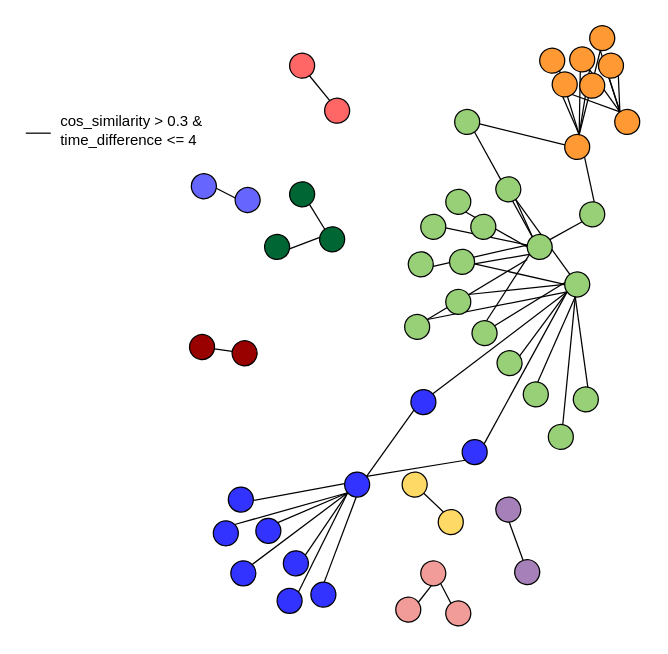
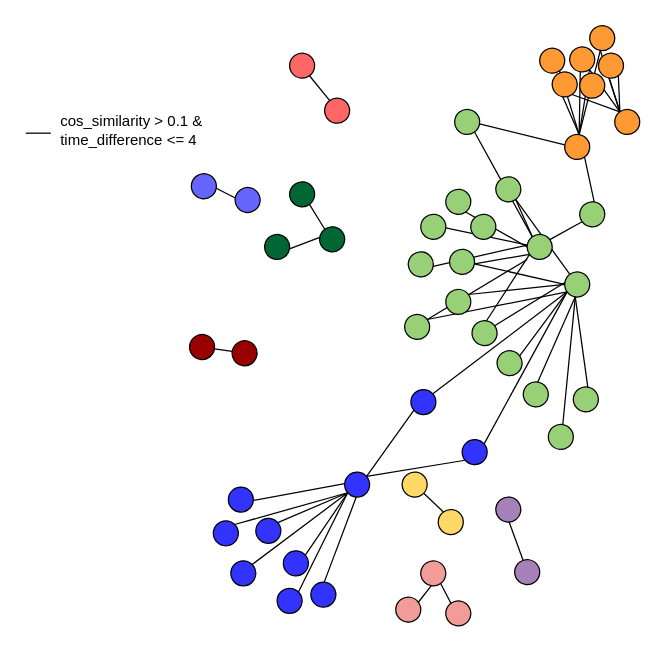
(137, 131) -> (137, 131)
